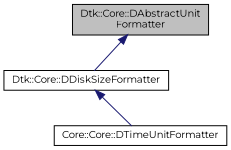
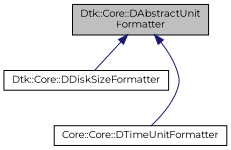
(117, 112) -> (178, 86)
